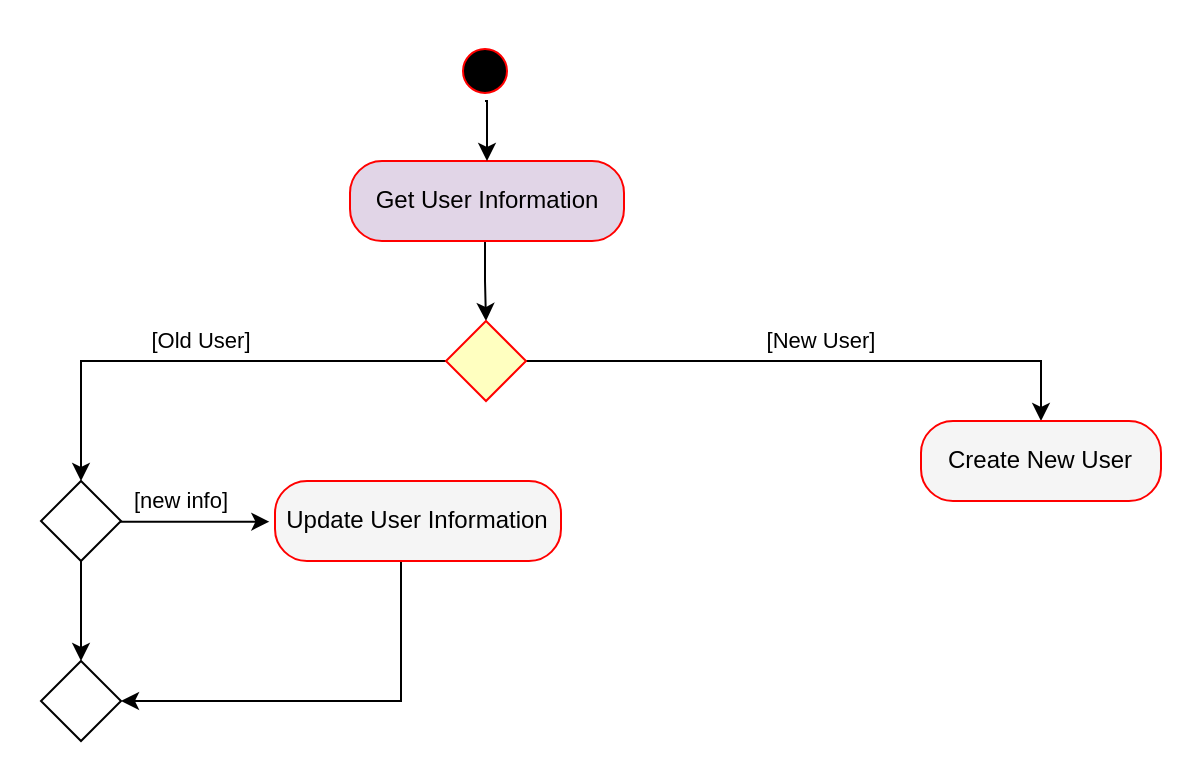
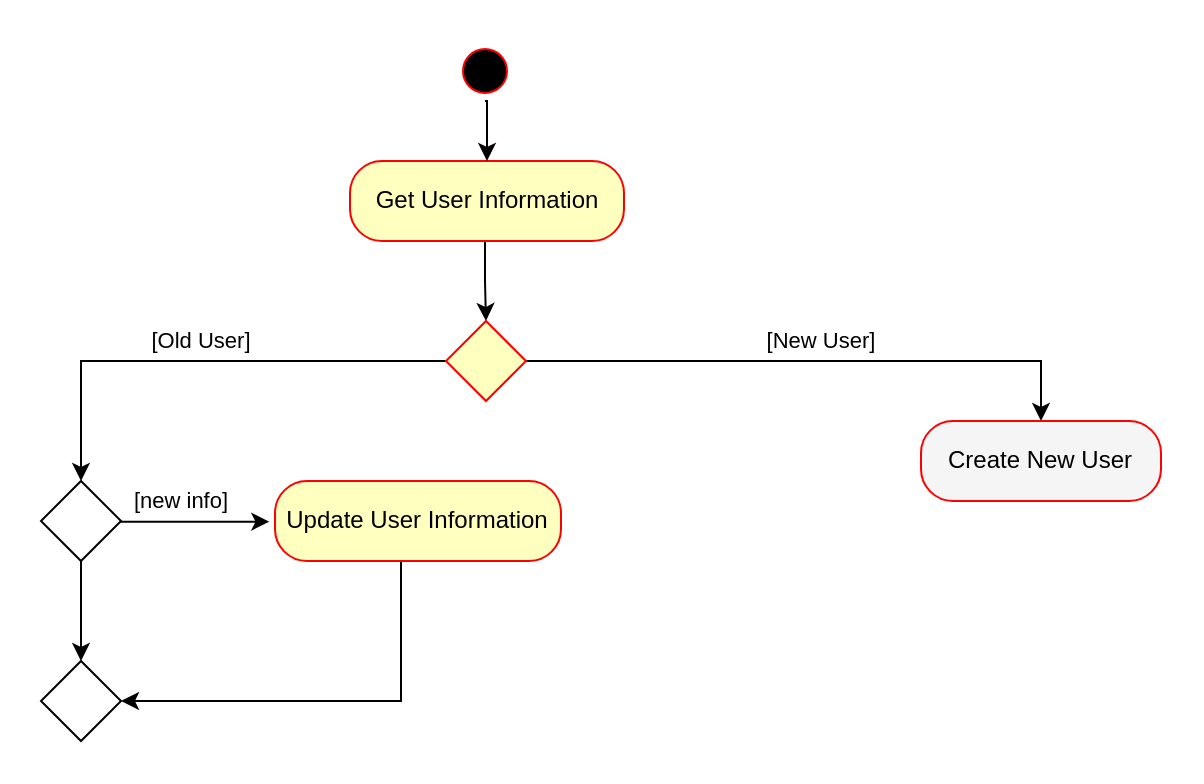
(487, 201) -> (487, 201)
(418, 521) -> (418, 521)
